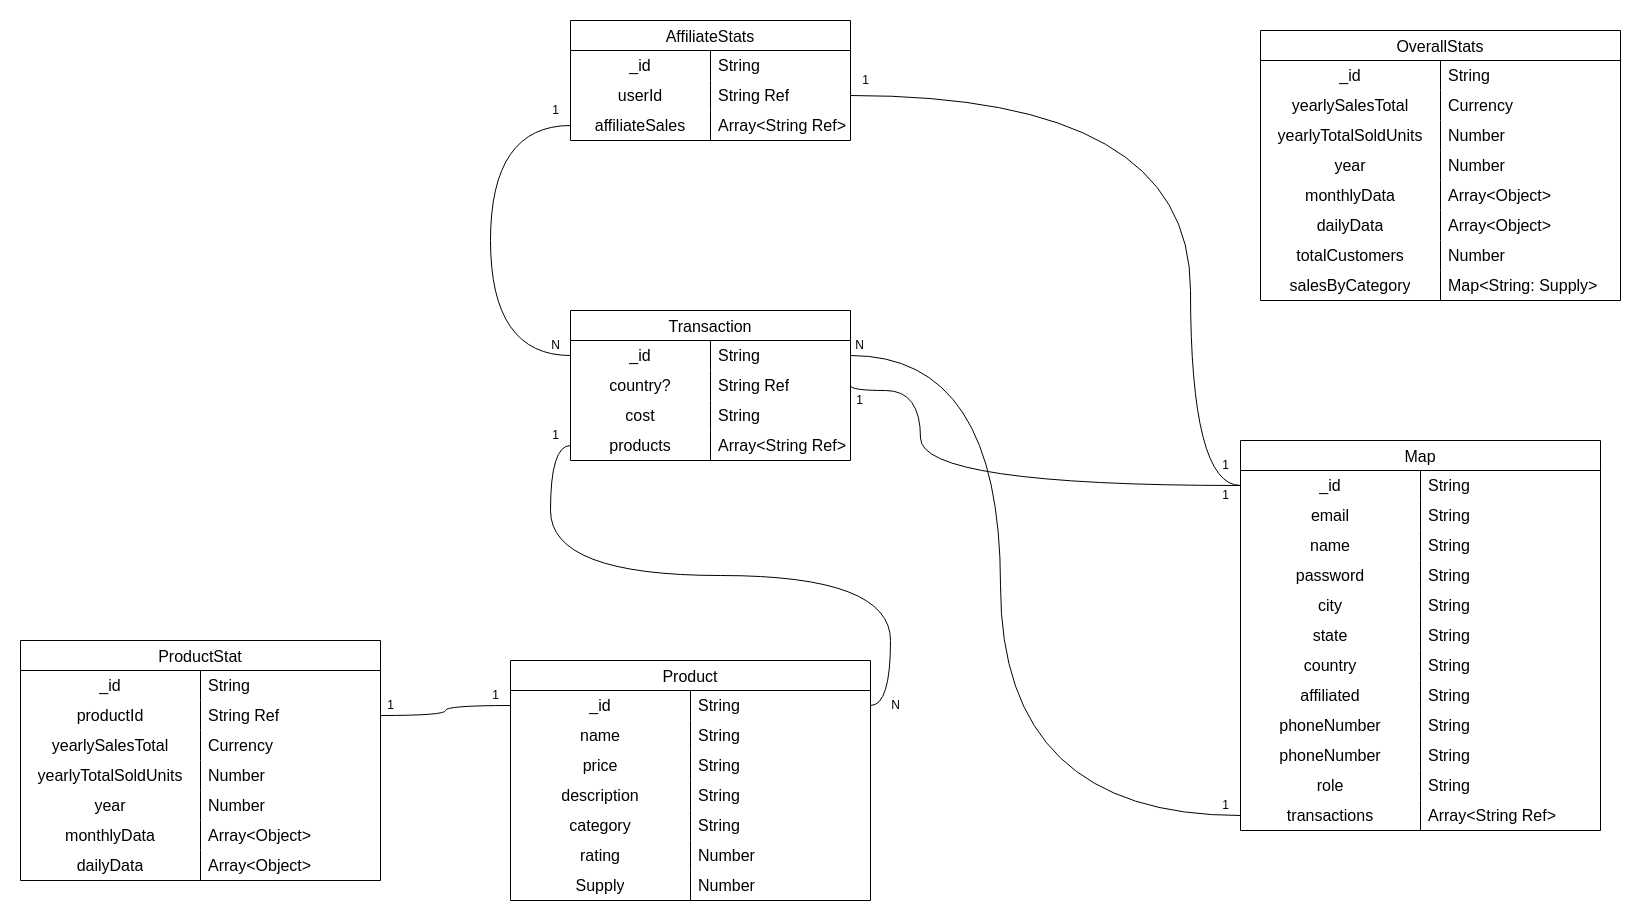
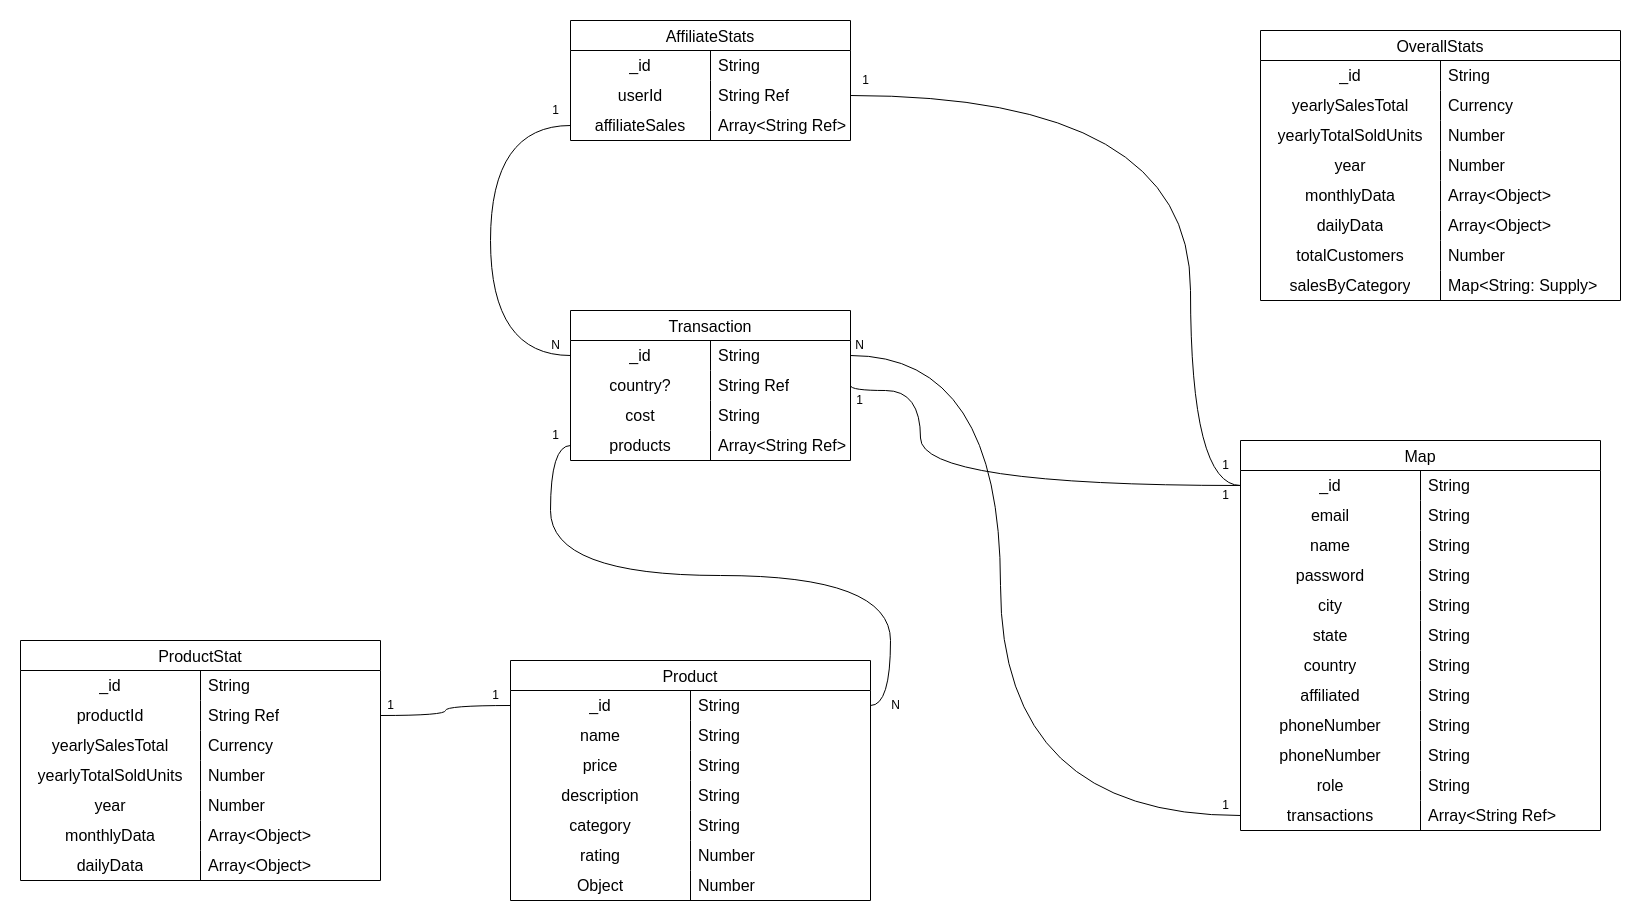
(601, 886) -> (601, 886)
